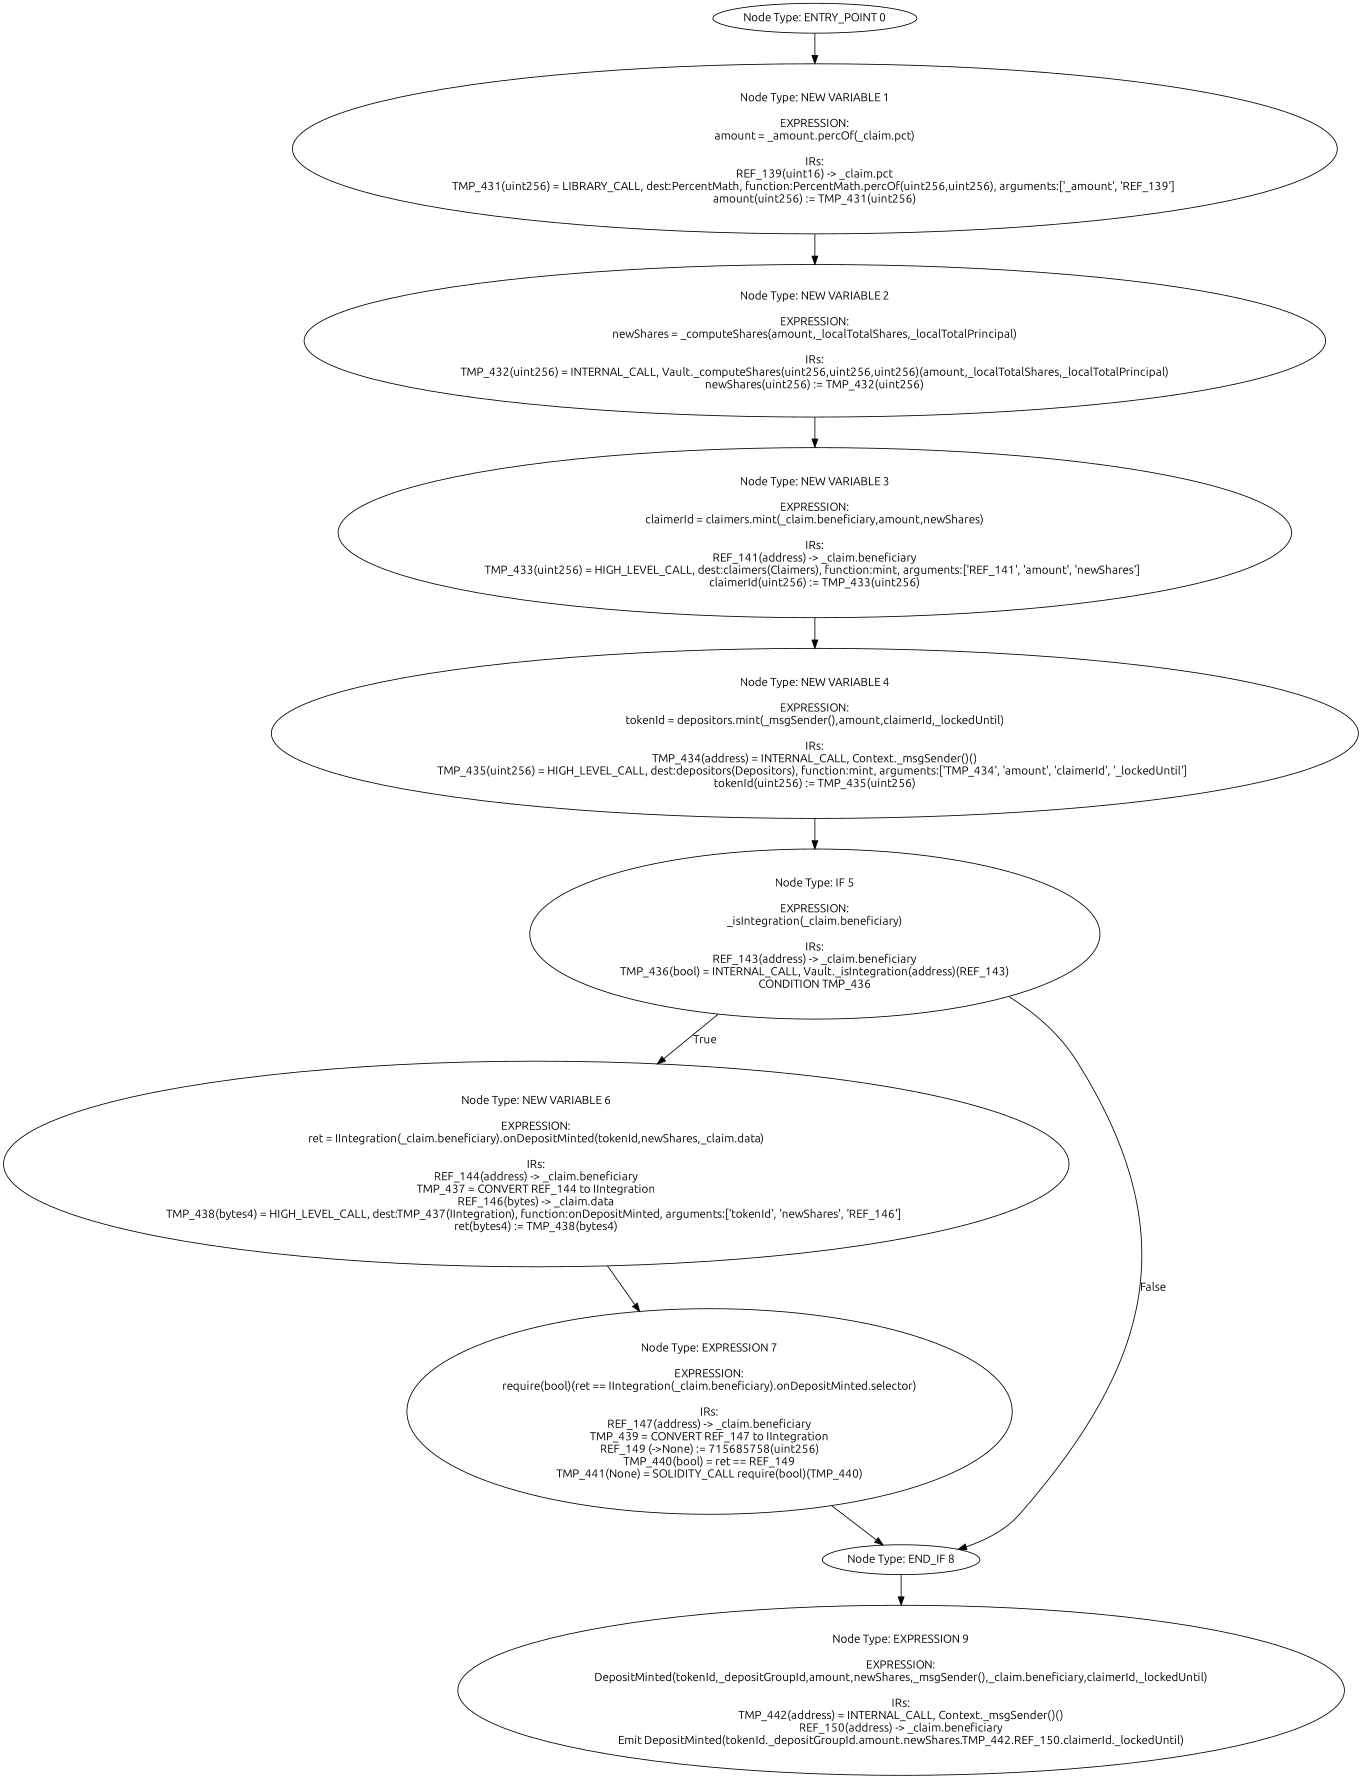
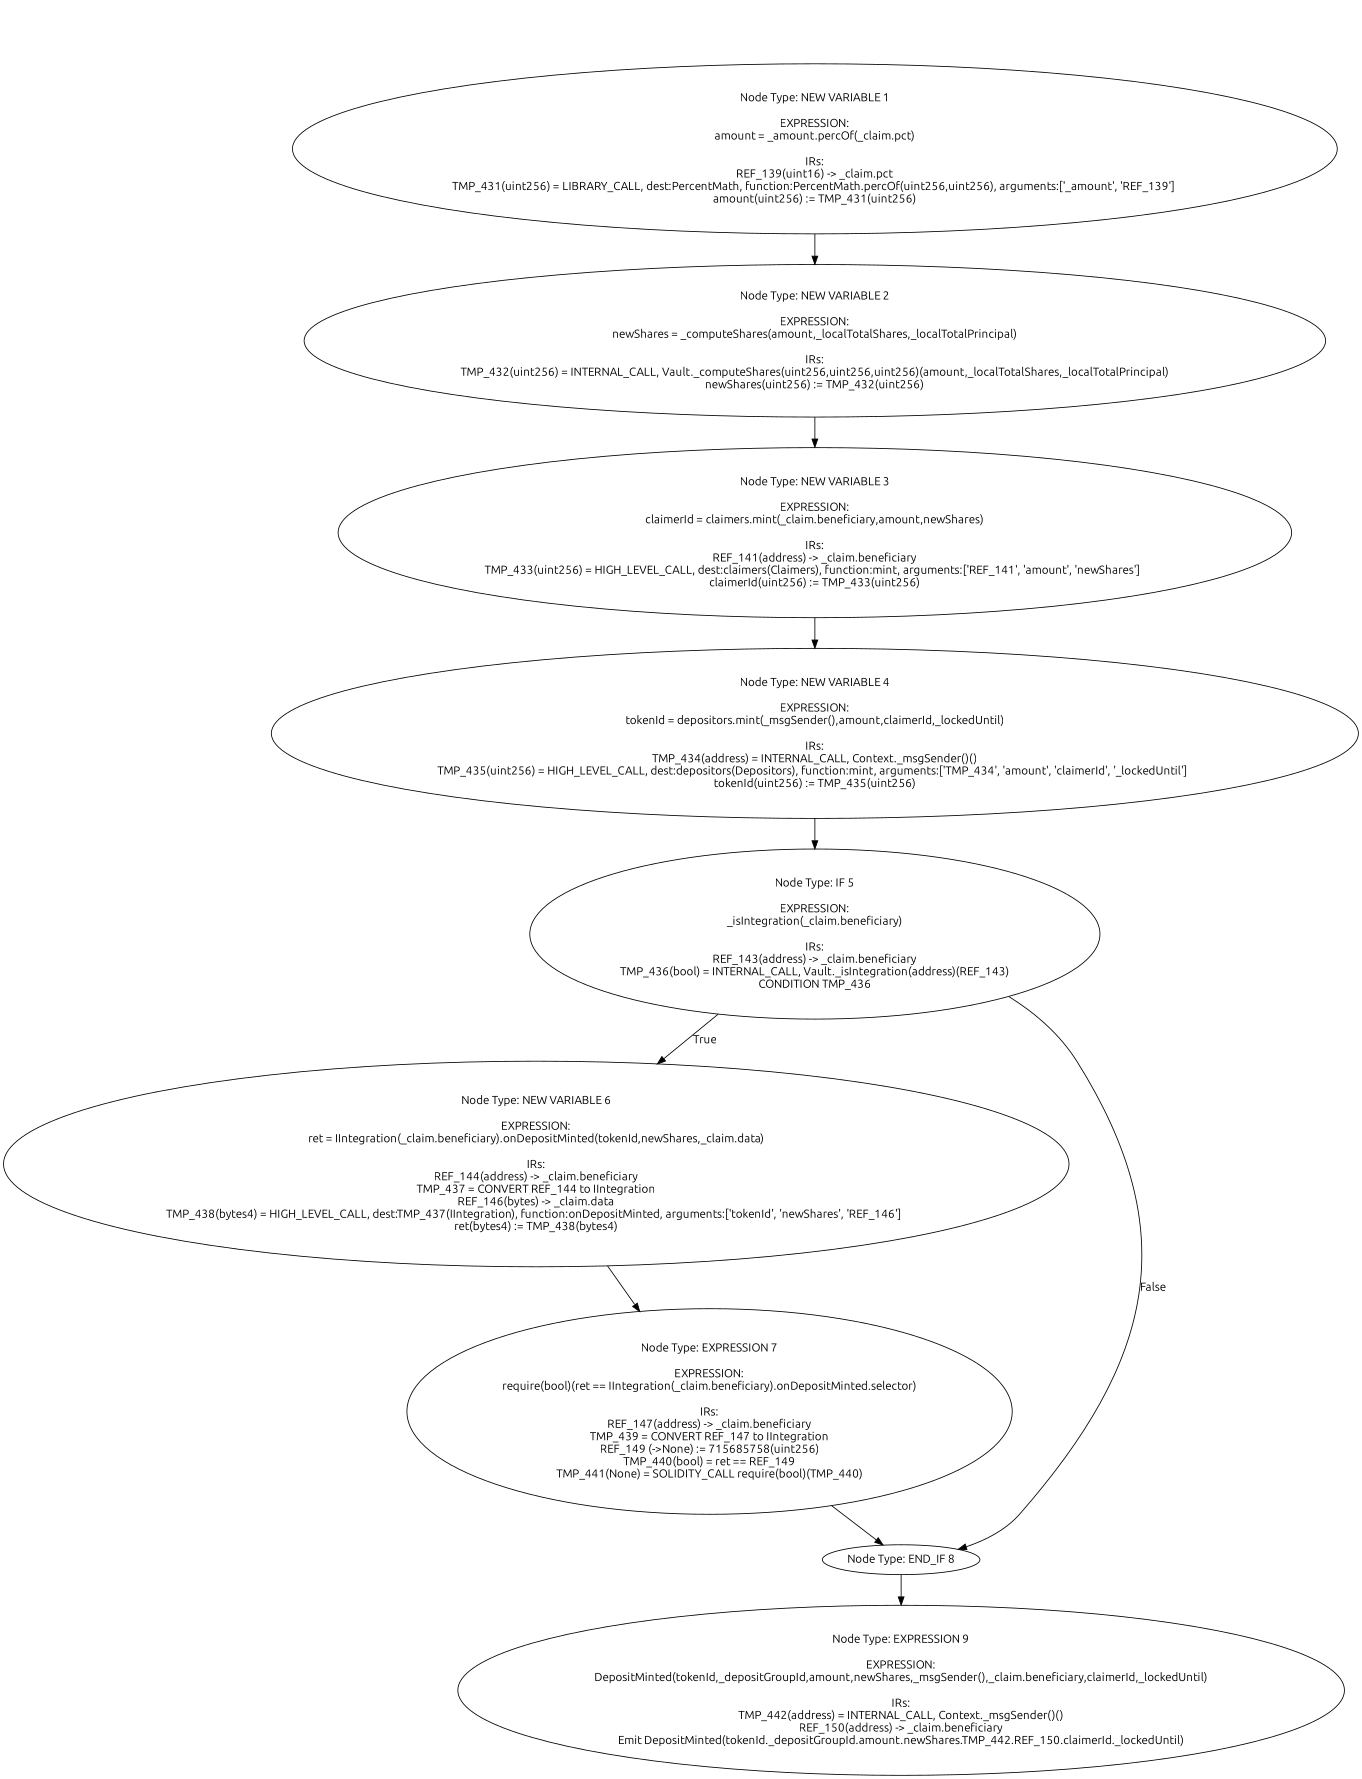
(815, 18) -> none
